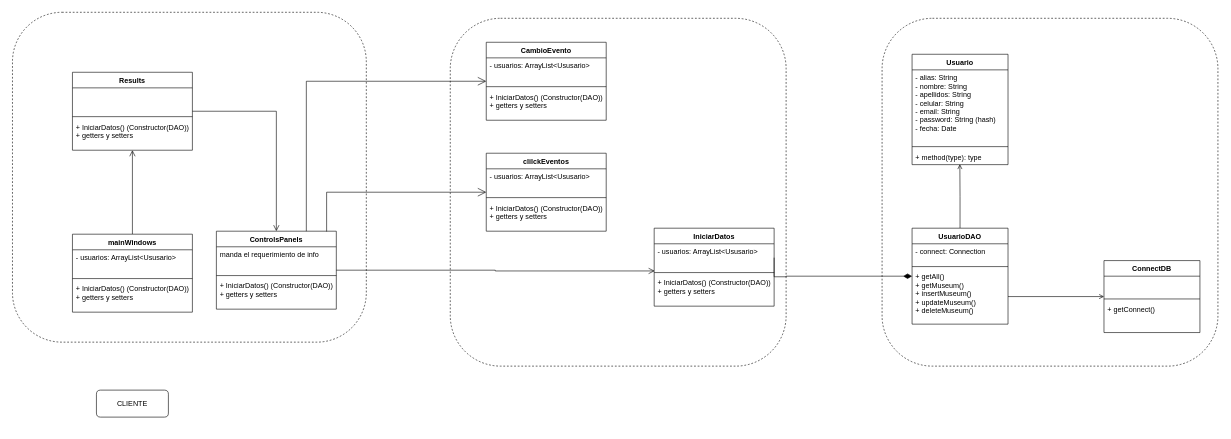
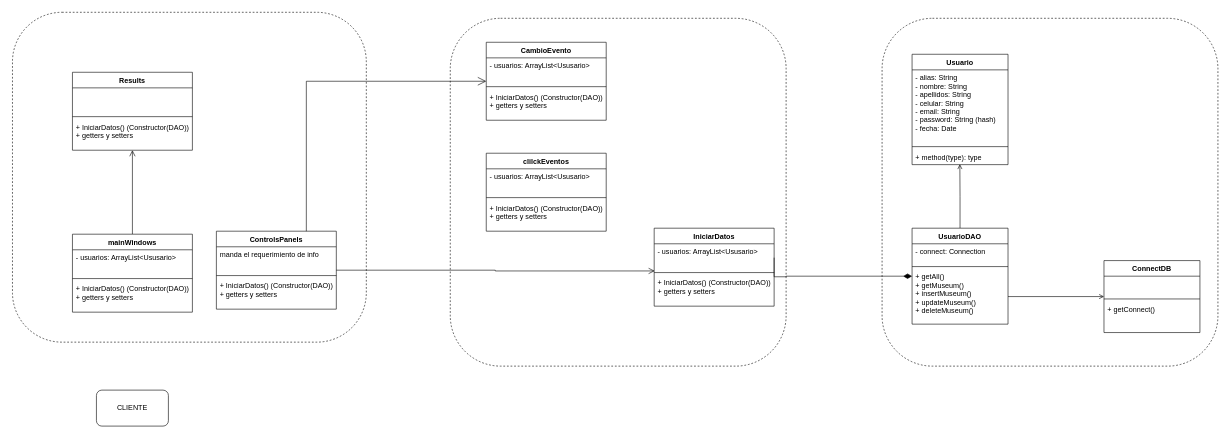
(276, 129) -> none
(386, 192) -> none
(132, 404) -> (132, 408)
